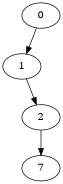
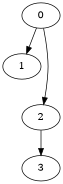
(30, 88) -> (48, 63)
(41, 168) -> (41, 168)
